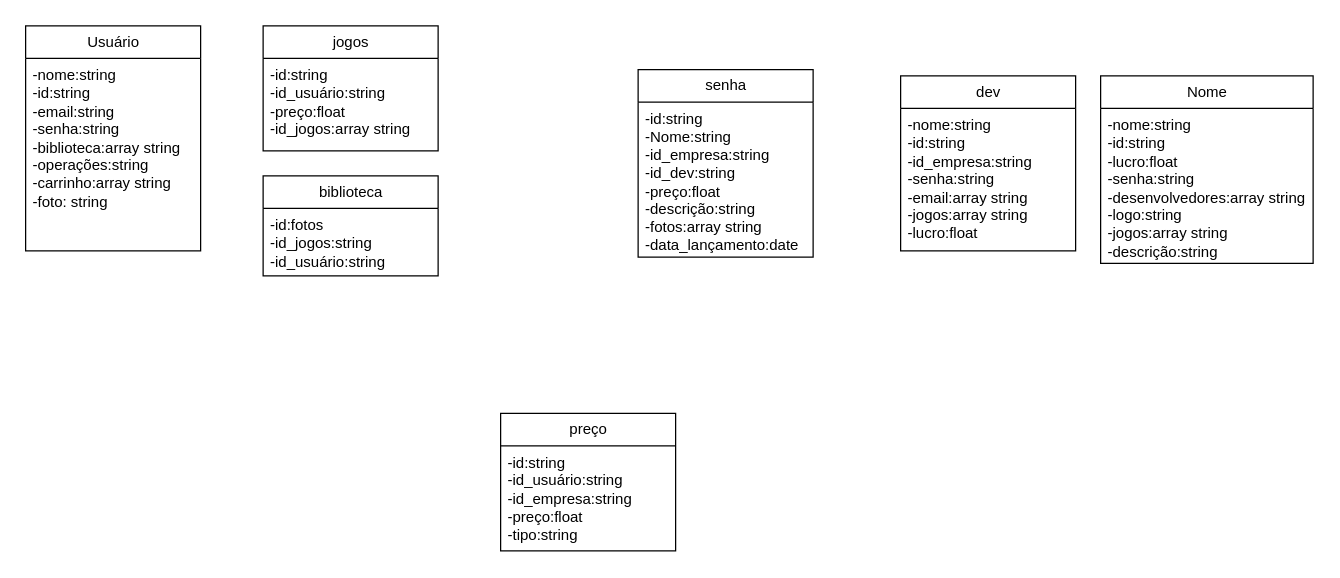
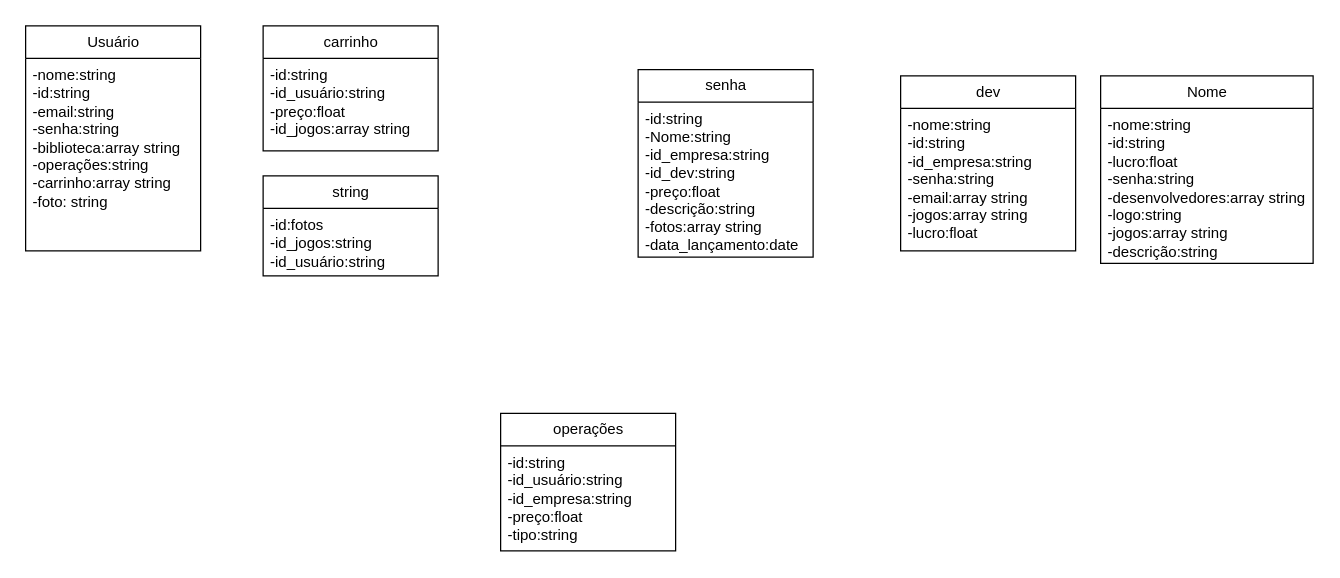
(351, 42) -> (351, 42)
(351, 192) -> (351, 192)
(589, 429) -> (589, 429)
